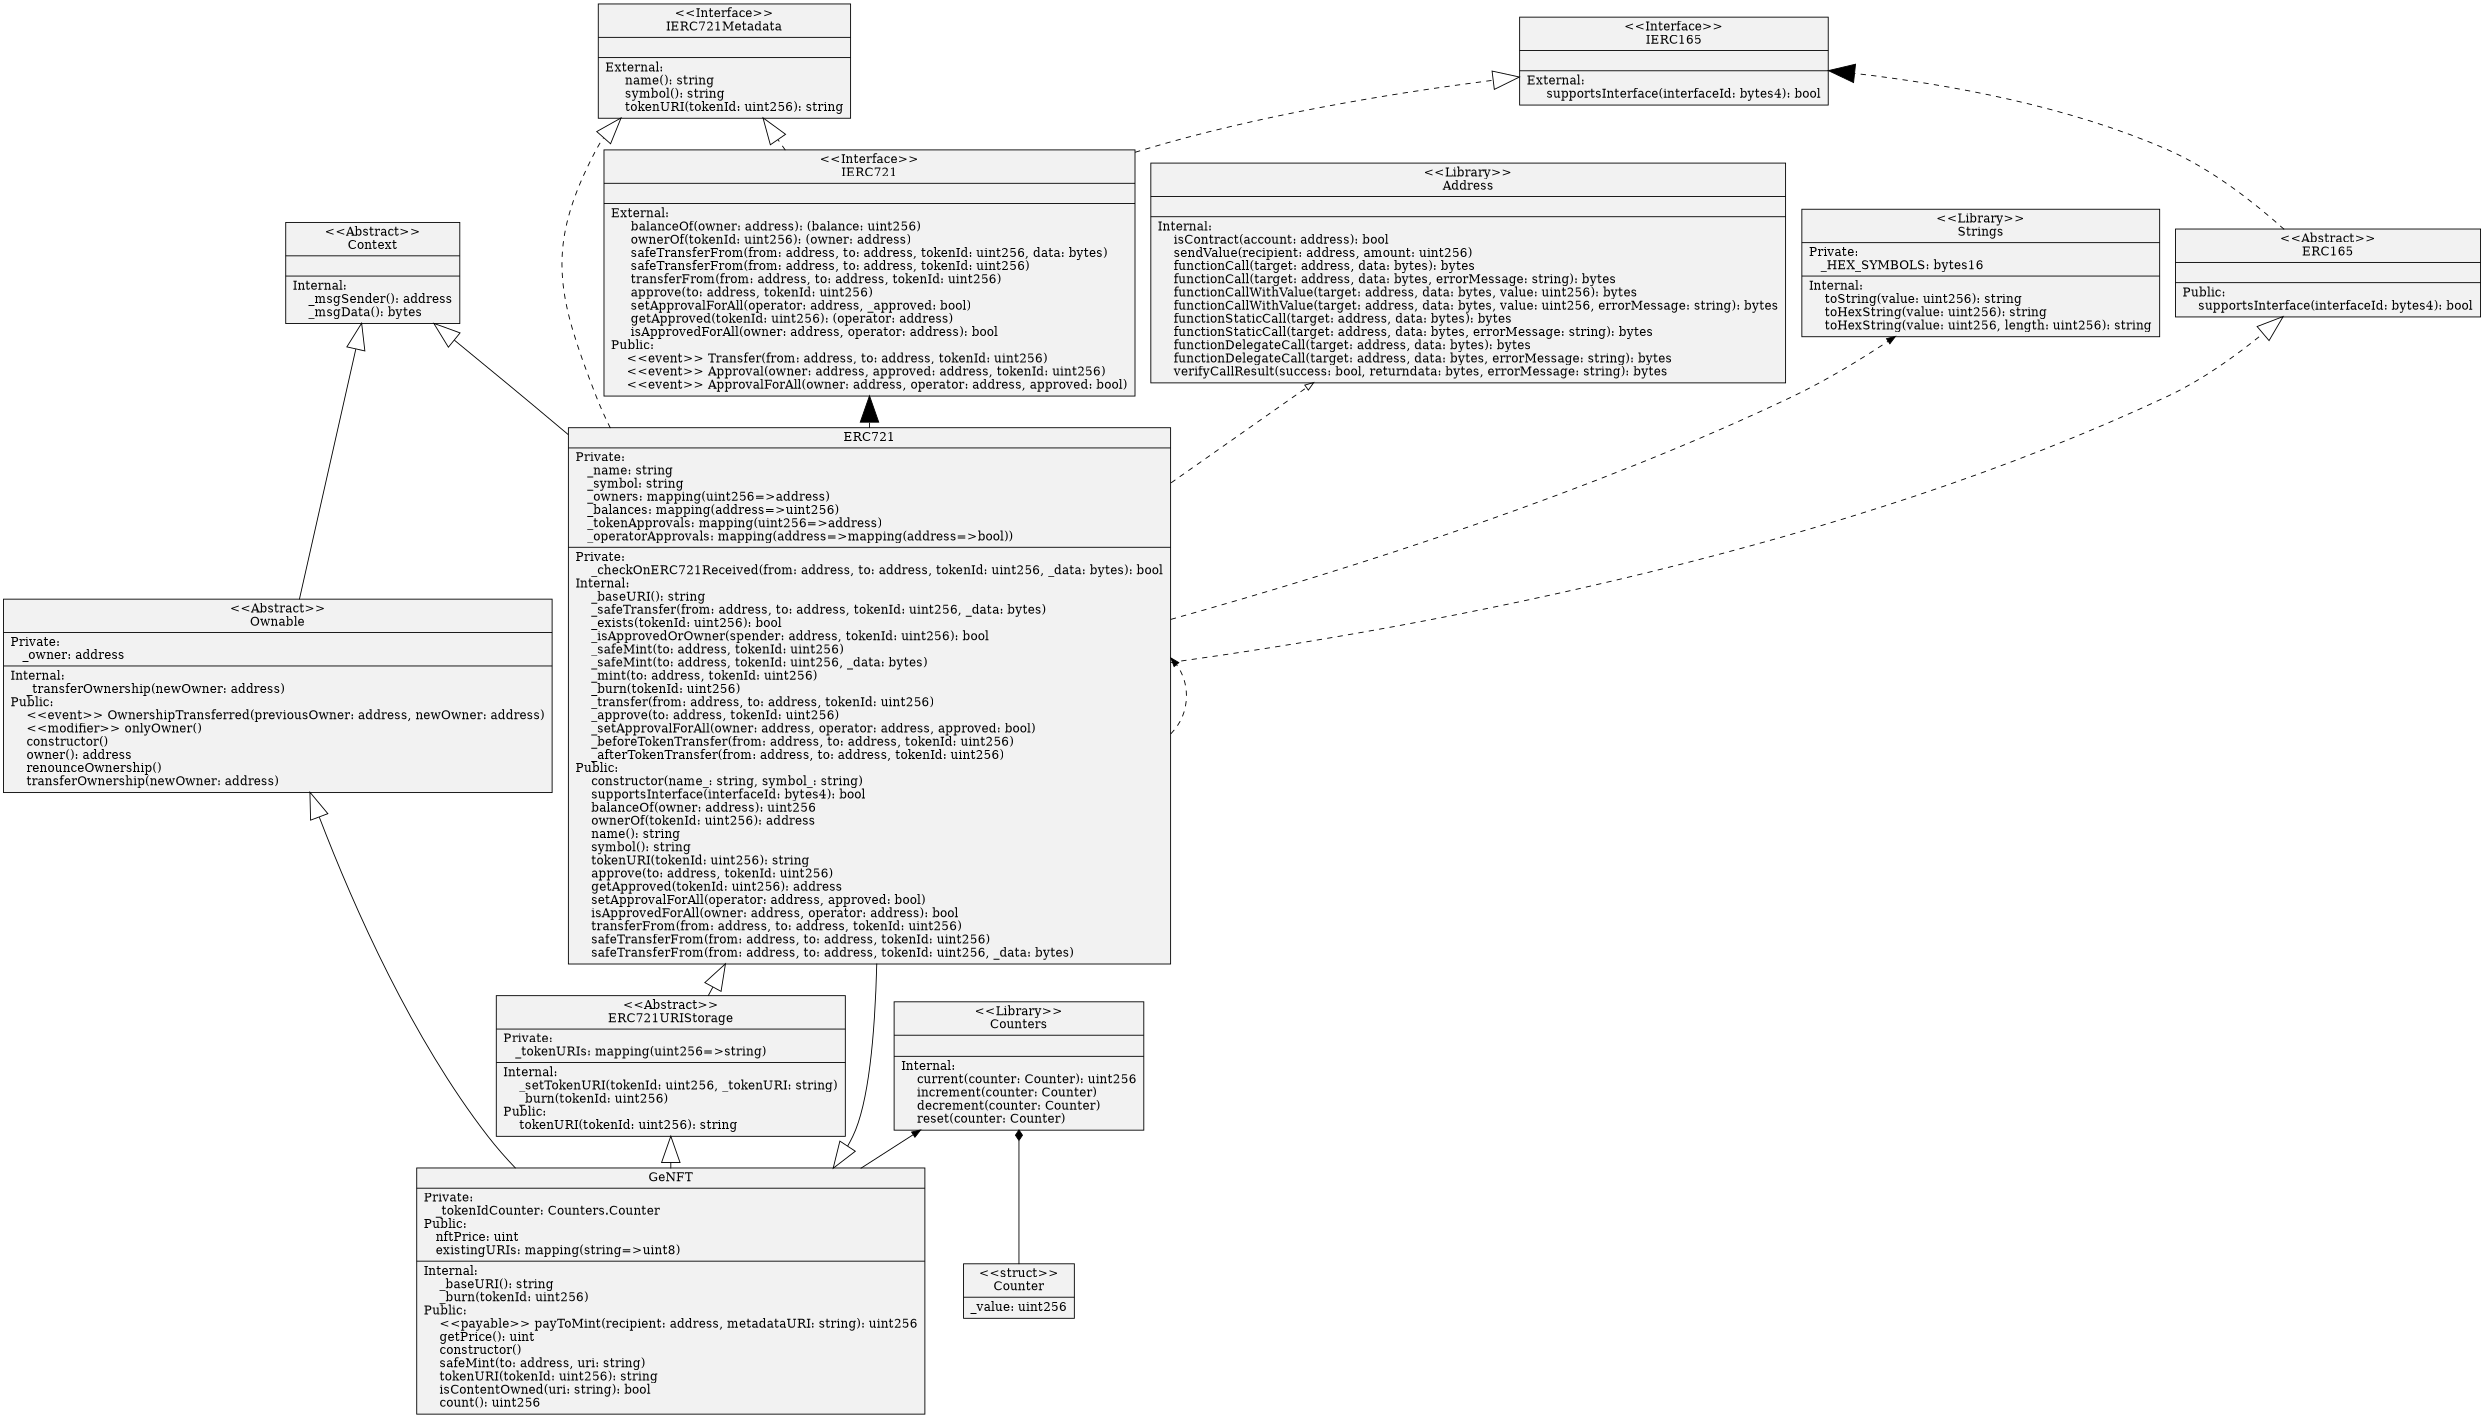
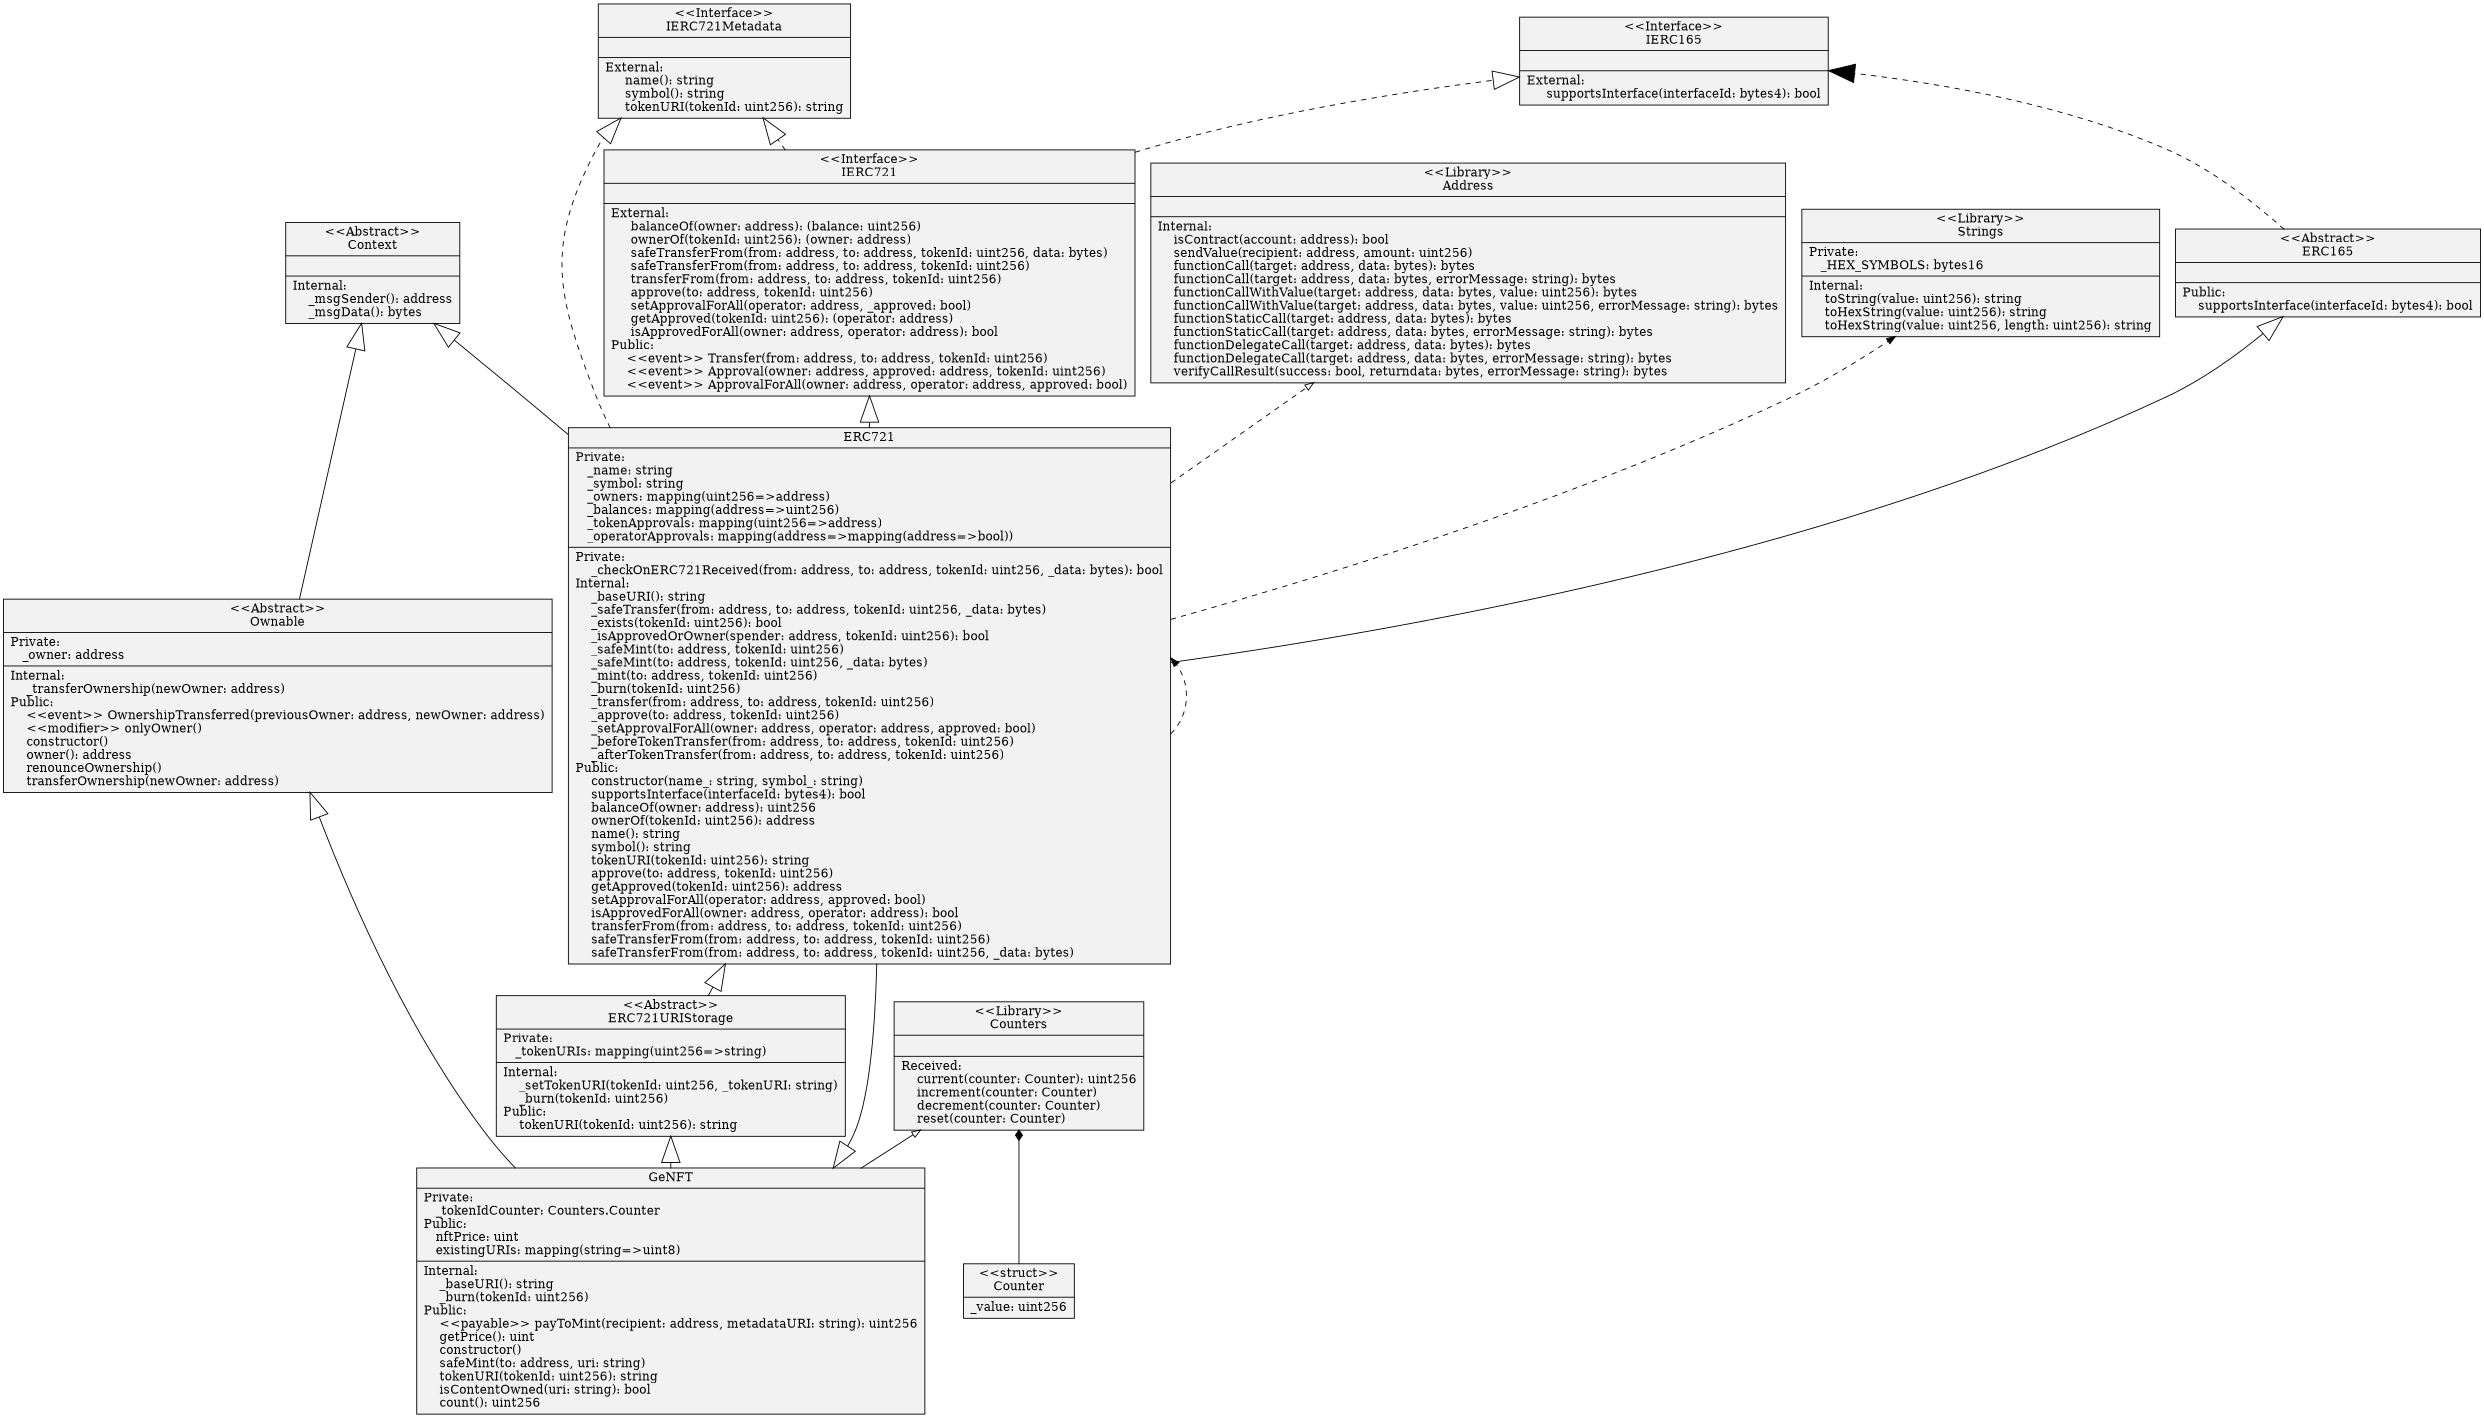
(869, 425) -> (869, 425)
(1734, 550) -> (1734, 550)
(928, 1066) -> (932, 1066)
(887, 1152) -> (887, 1152)
